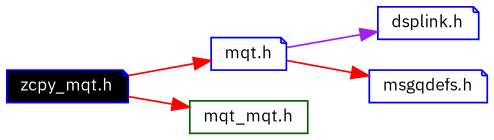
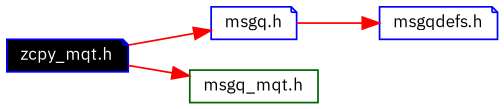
(428, 23) -> none
(249, 54) -> (254, 23)
(249, 117) -> (254, 86)
